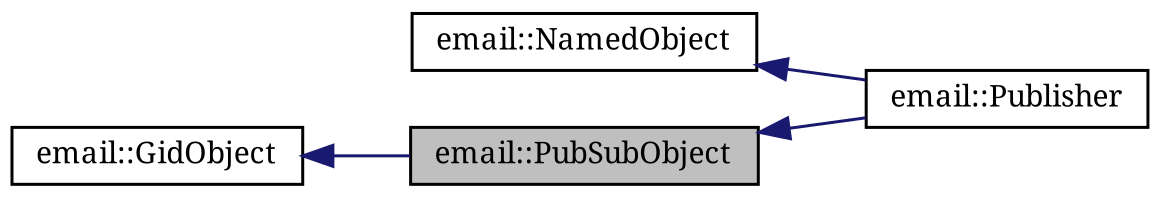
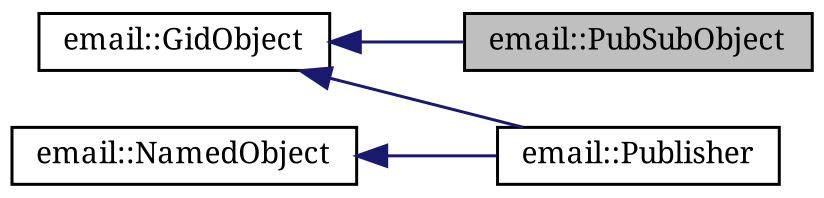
(828, 123) -> (427, 103)
